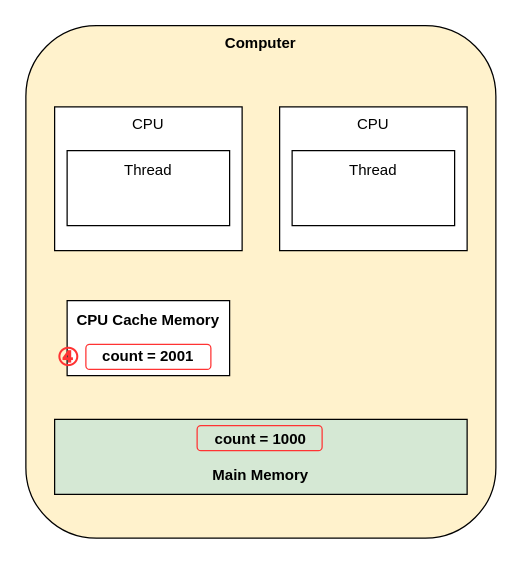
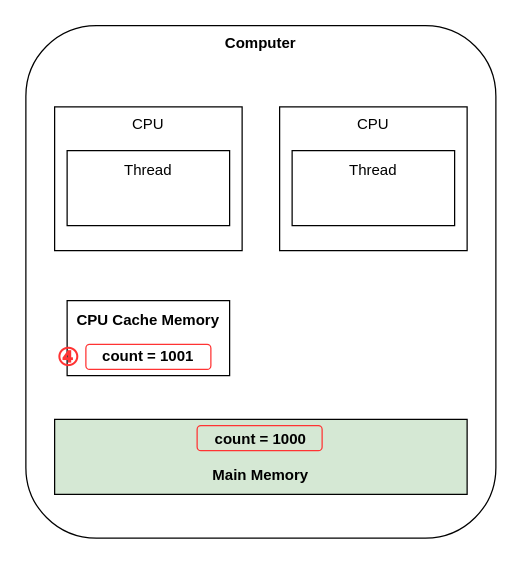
(261, 282) -> (261, 282)
(148, 338) -> (148, 338)
